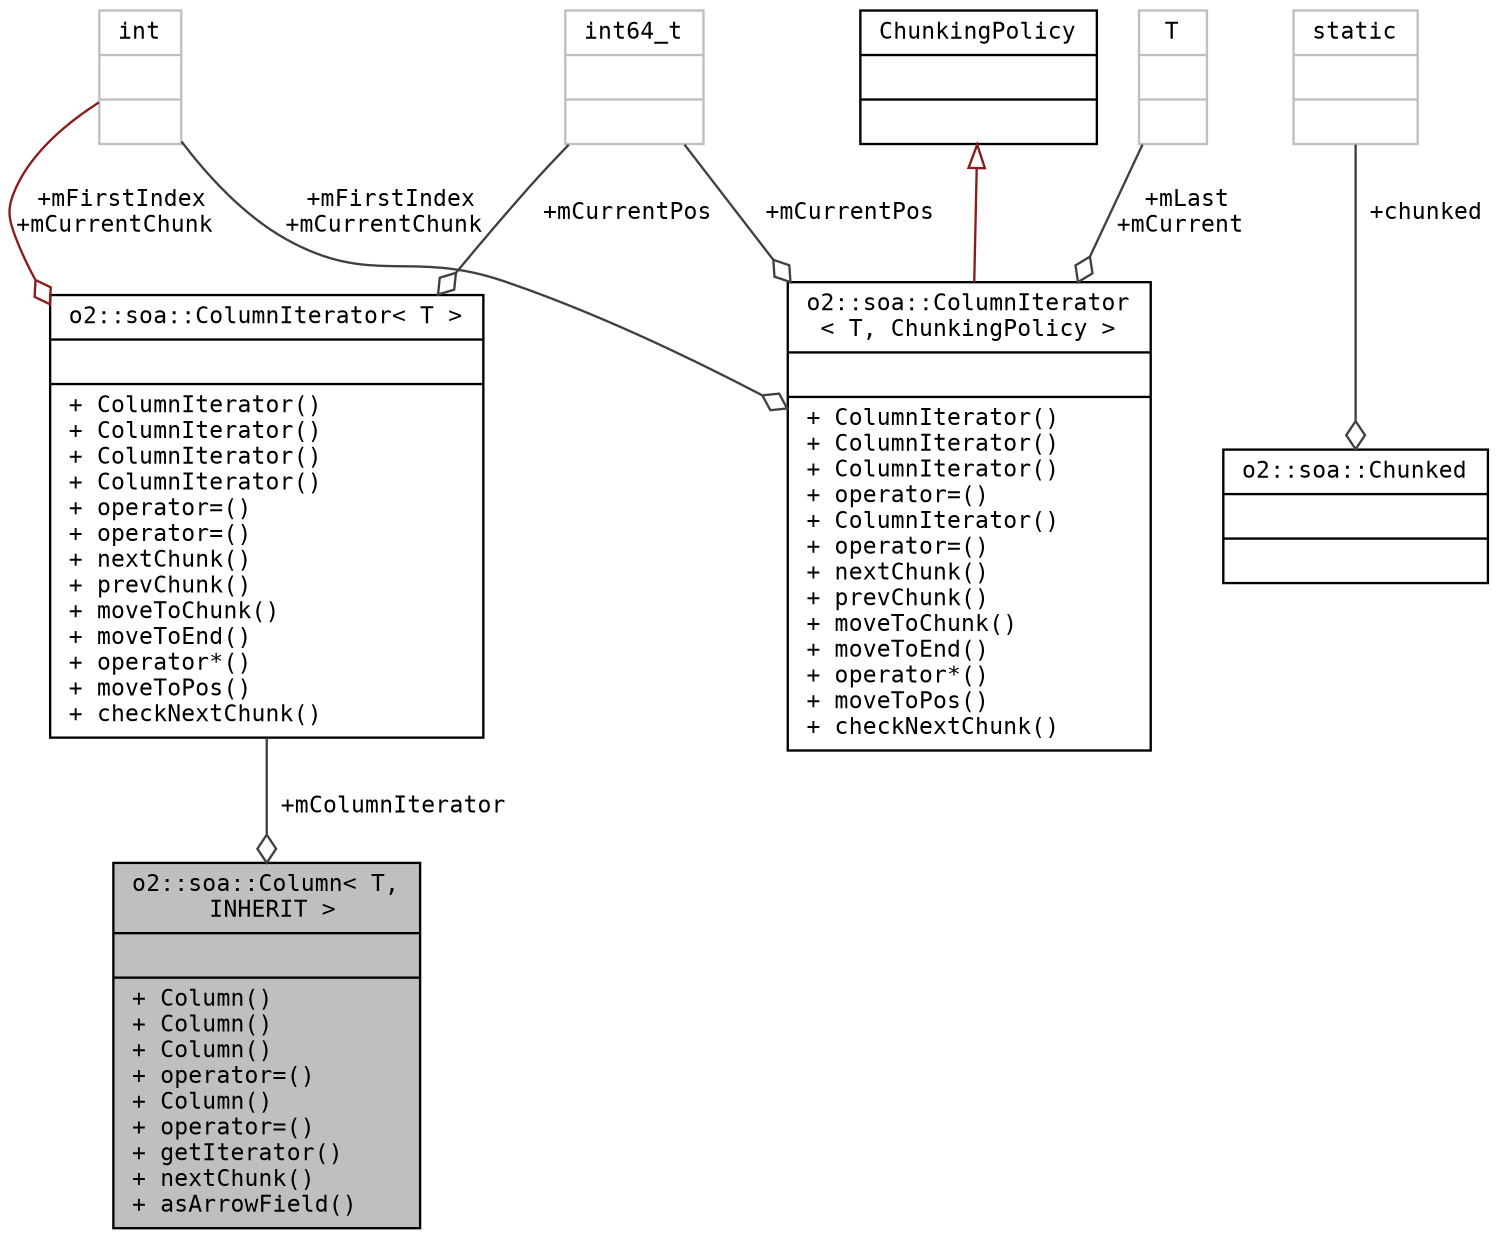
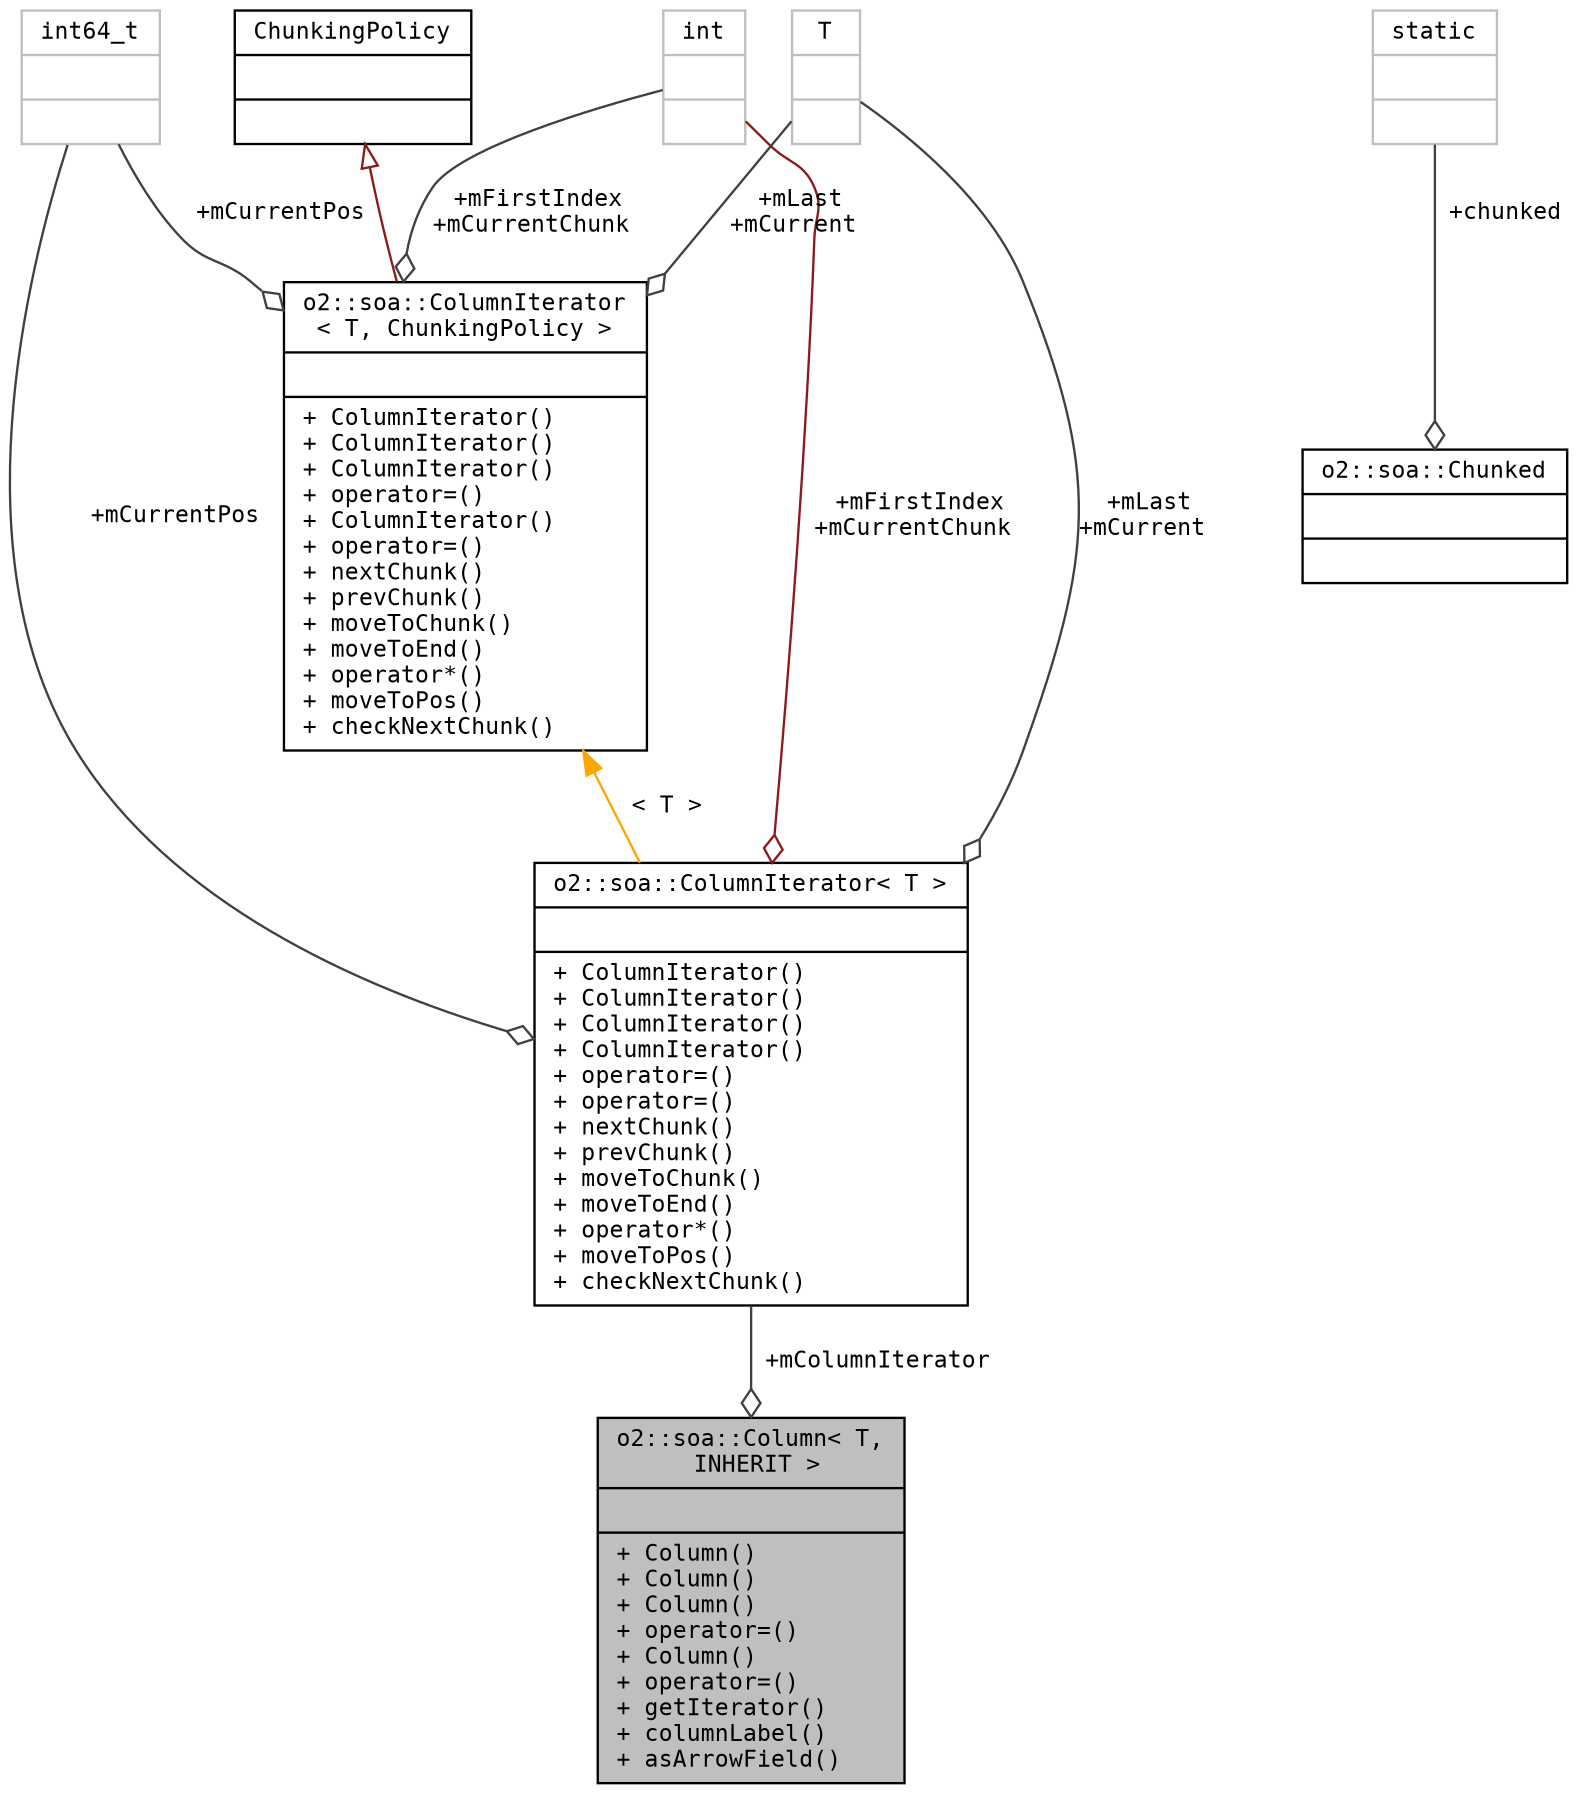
none -> (1072, 443)
none -> (617, 817)
(225, 1179) -> (723, 1734)
